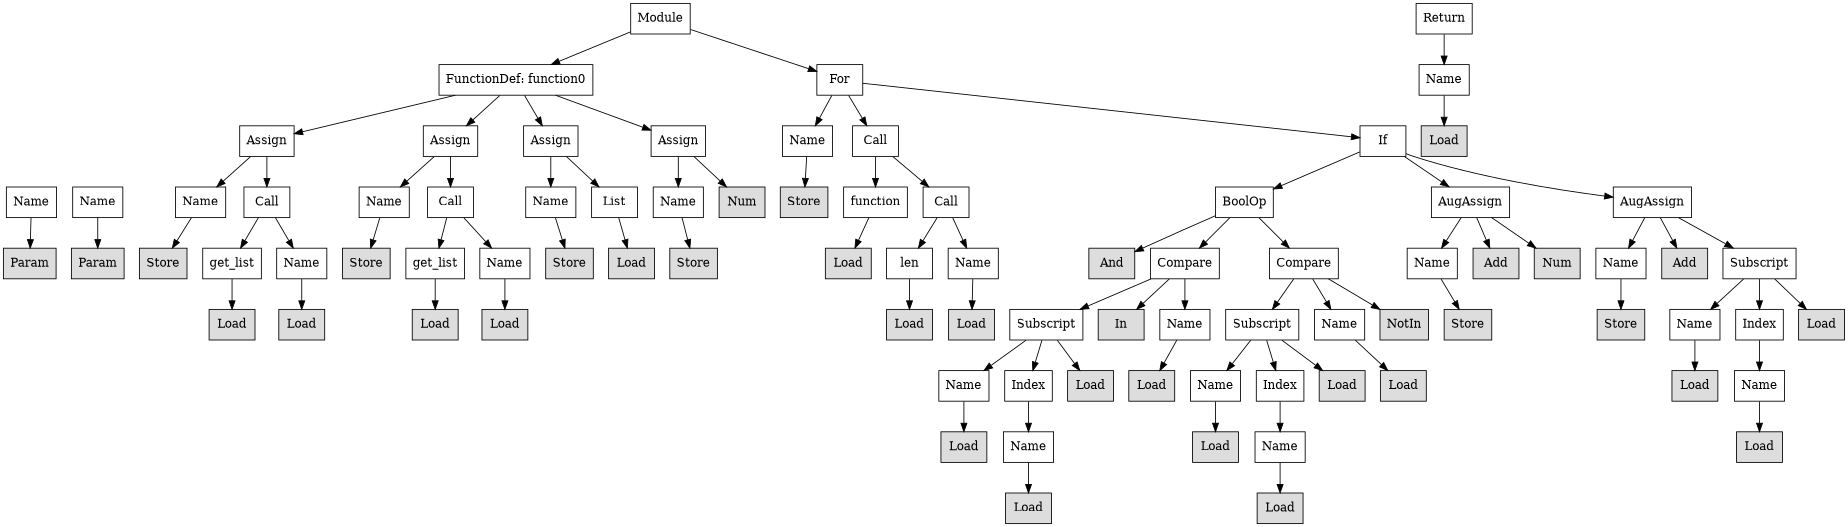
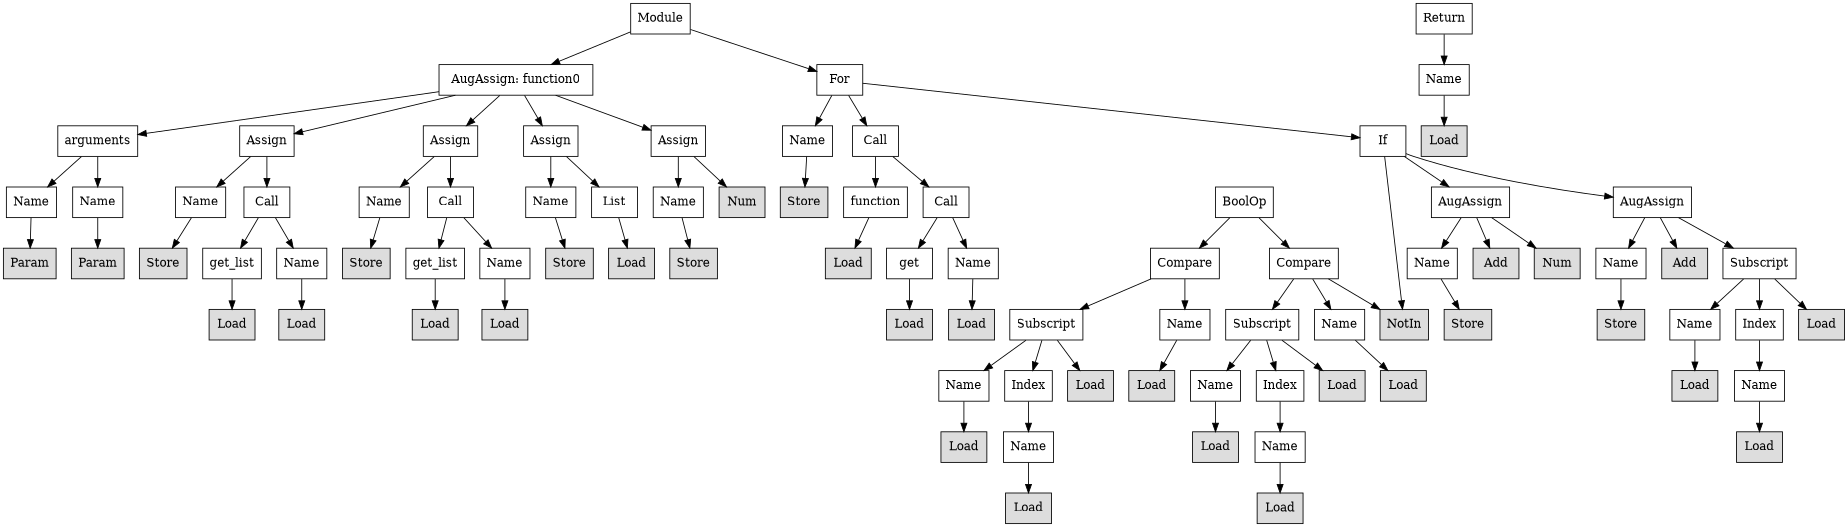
(516, 80) -> (516, 80)
none -> (98, 141)
(1321, 169) -> (1393, 229)
(910, 264) -> (910, 264)
(1112, 264) -> none
(1121, 325) -> none
